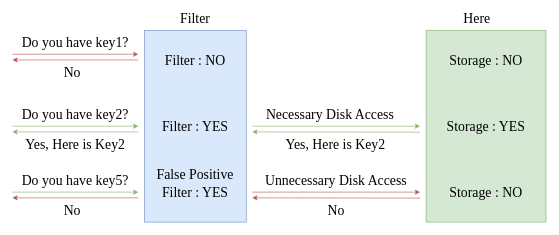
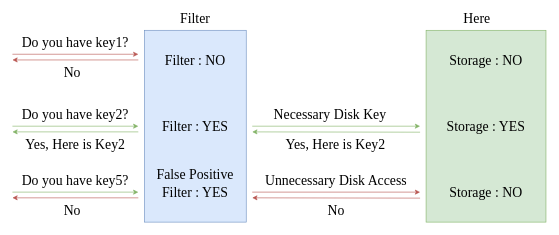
(330, 114) -> (330, 114)
